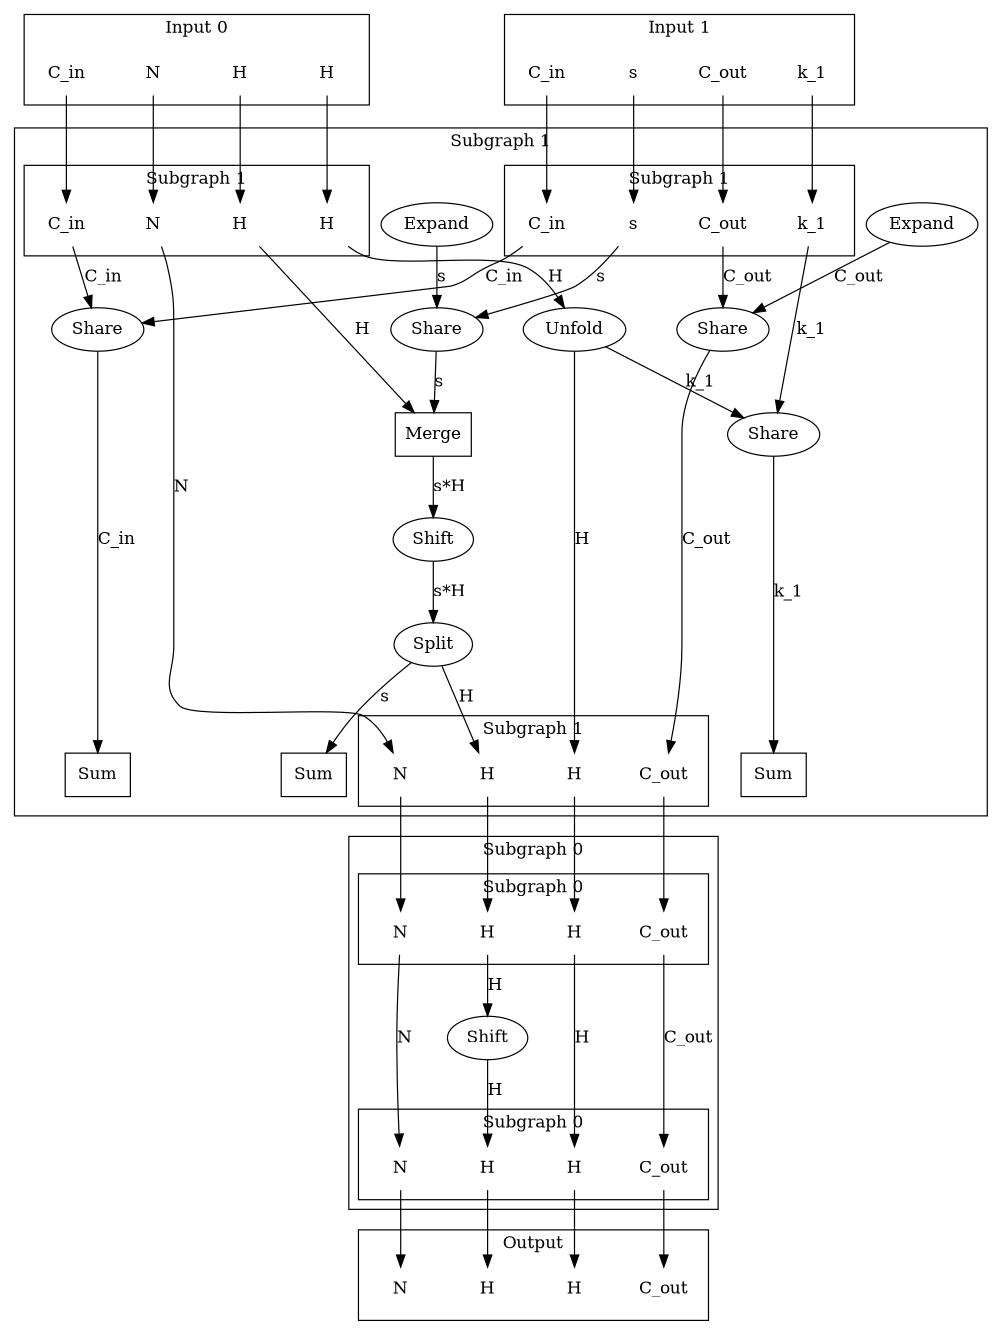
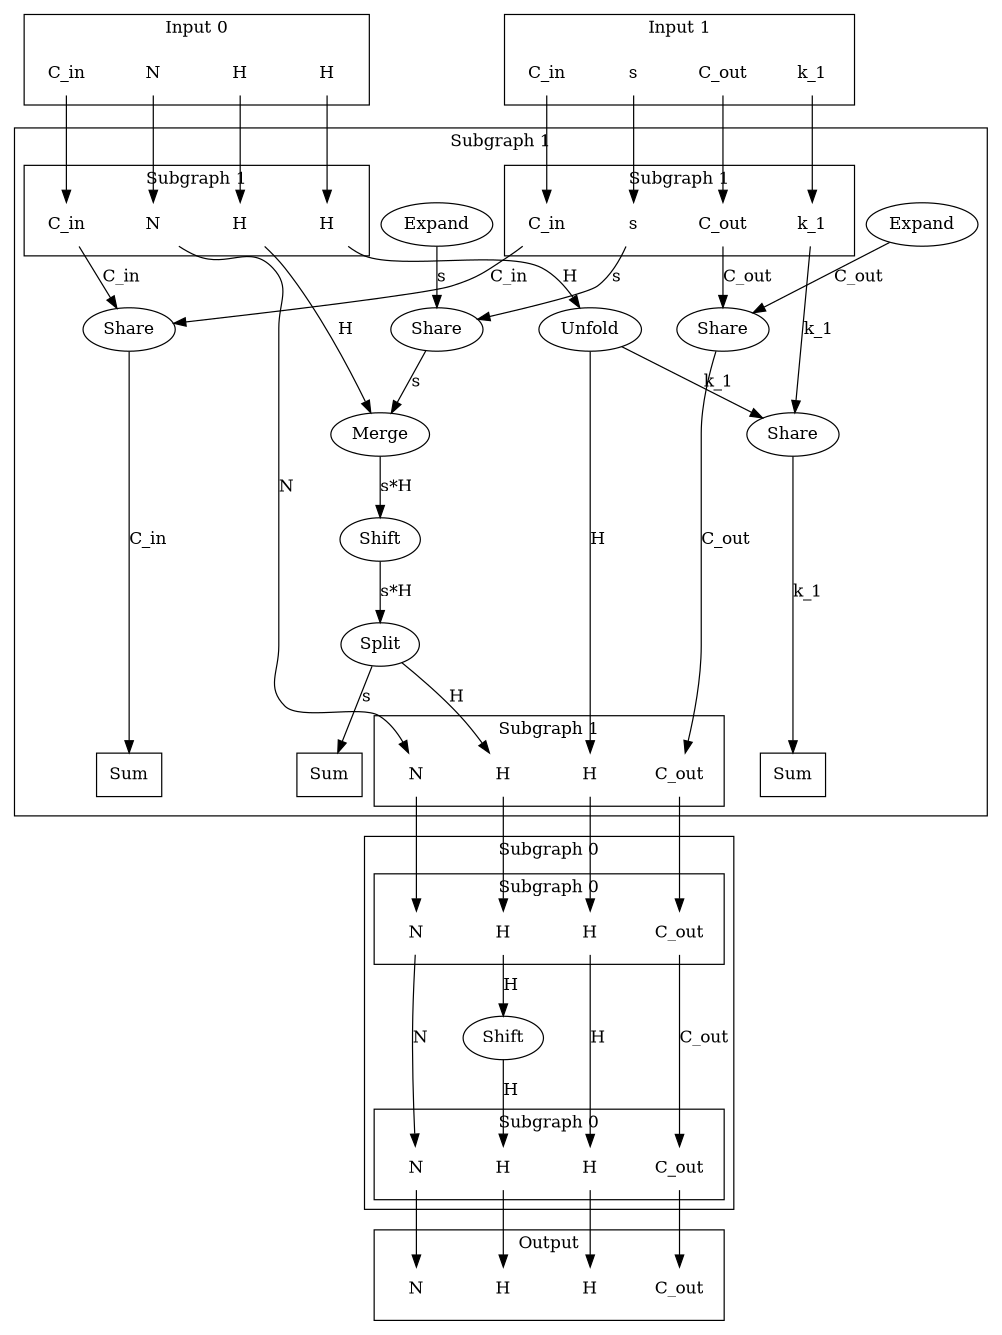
(433, 435) -> (380, 435)
